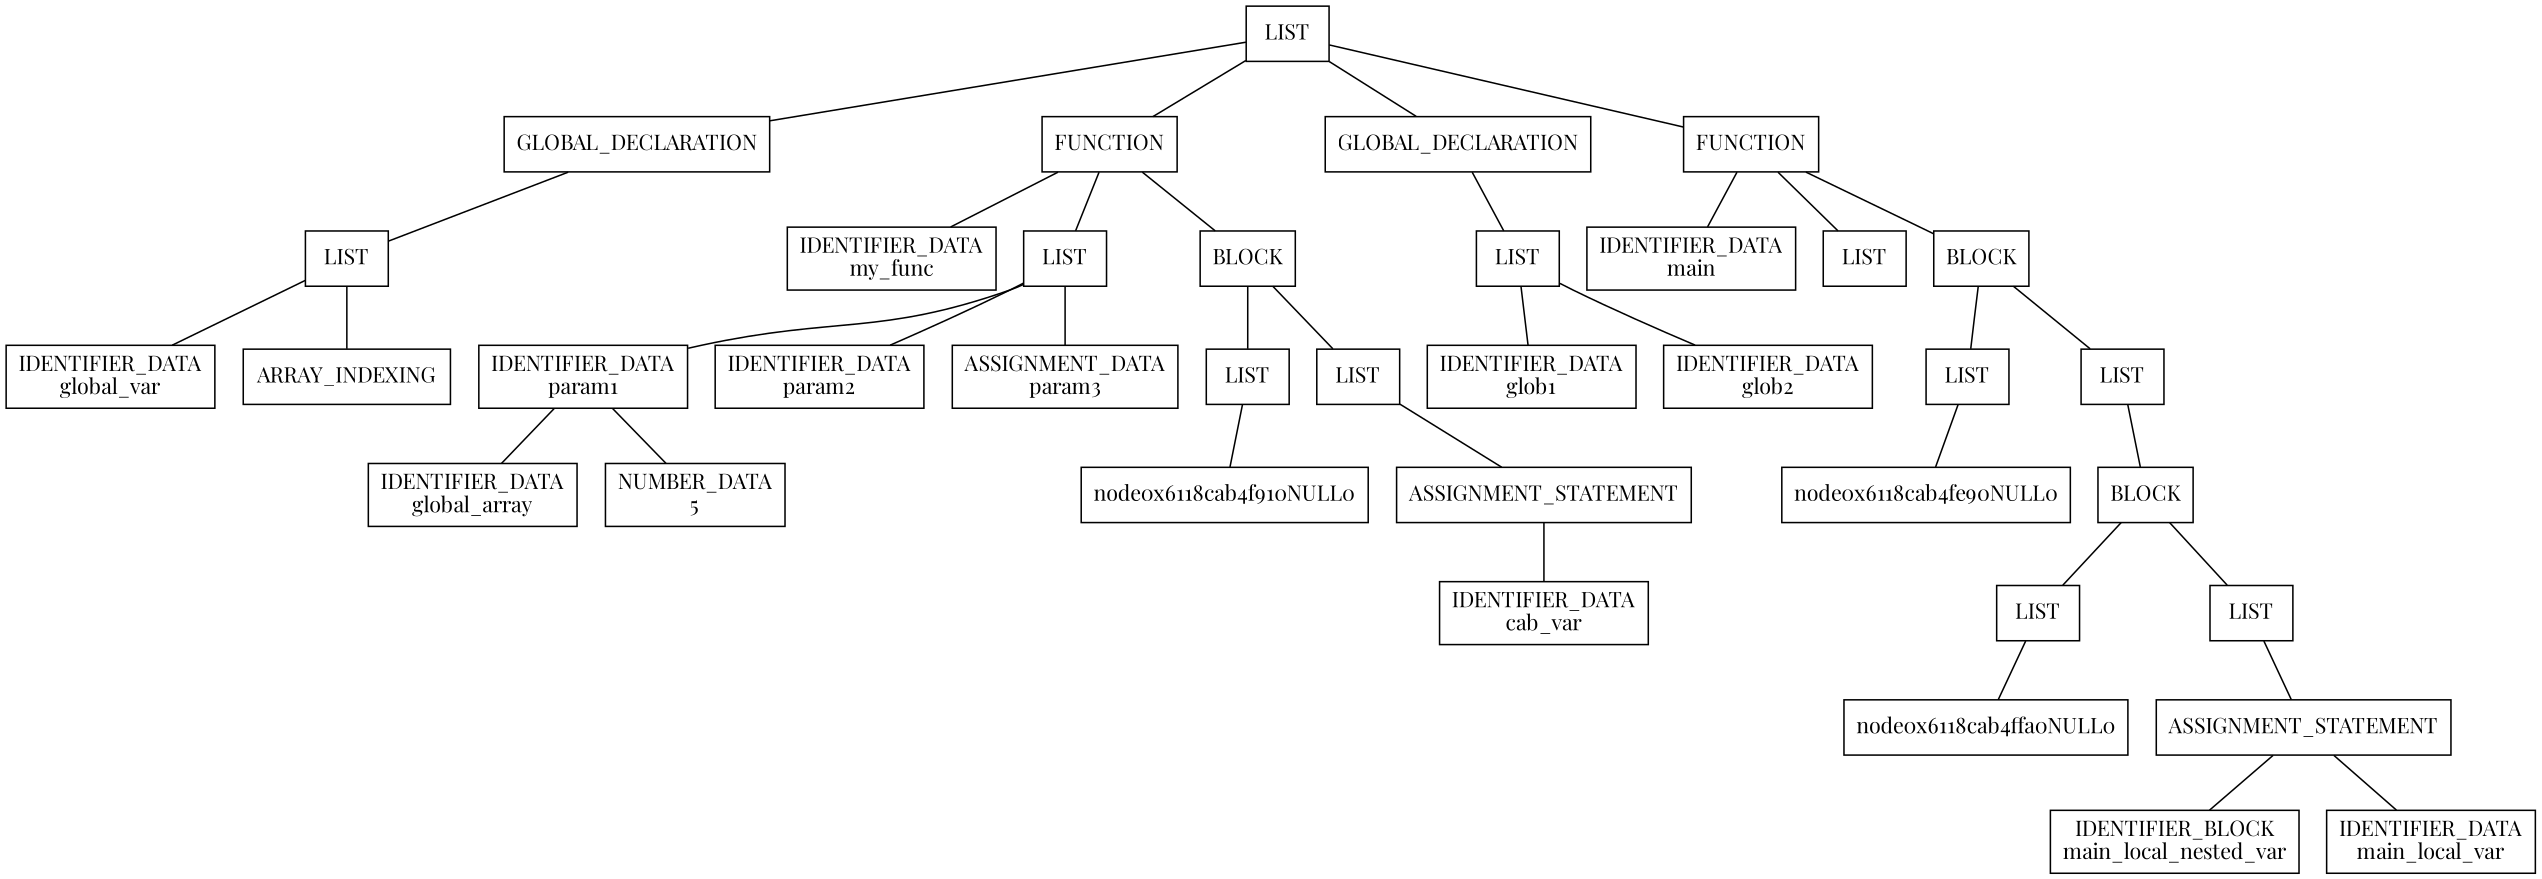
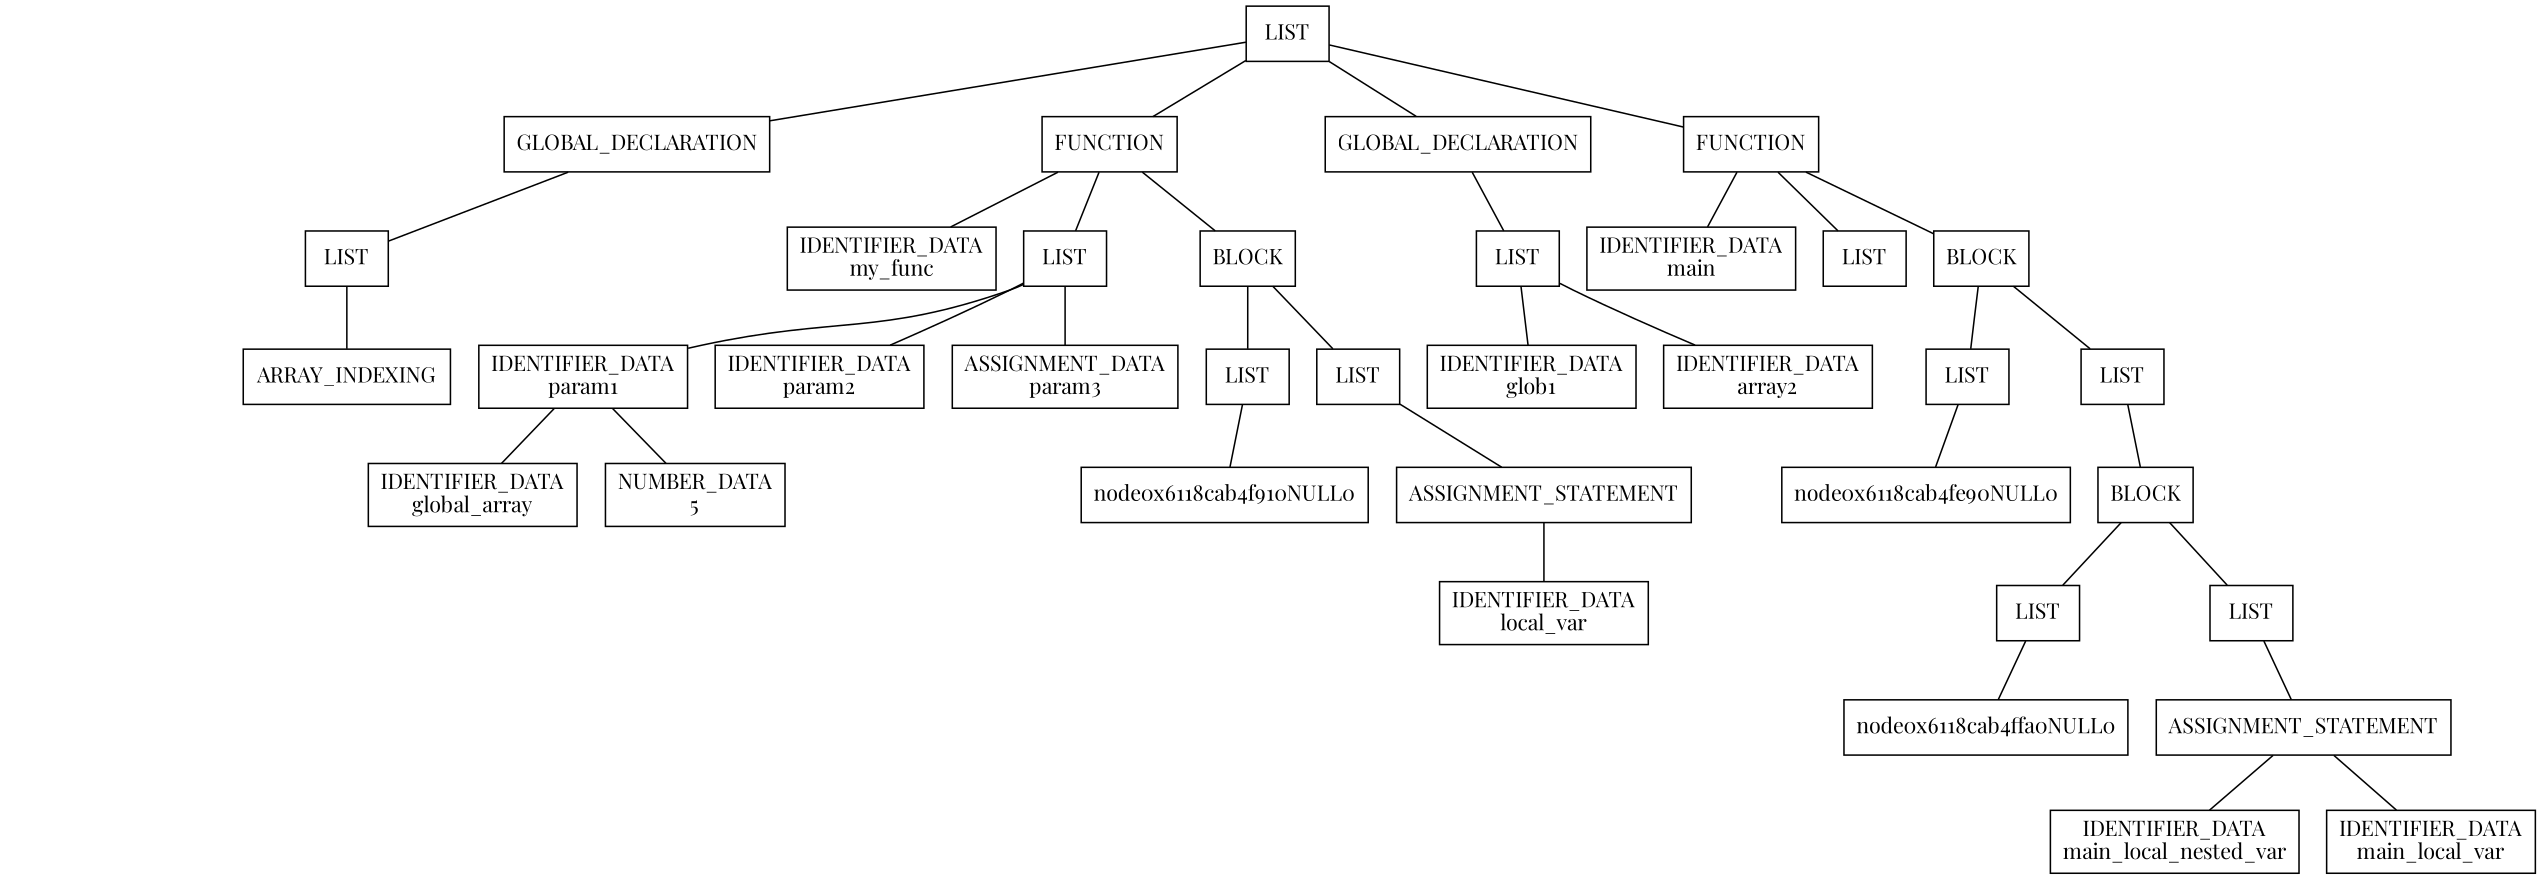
(110, 377) -> none
(1768, 377) -> (1768, 377)
(1544, 613) -> (1544, 613)
(2175, 842) -> (2175, 842)
